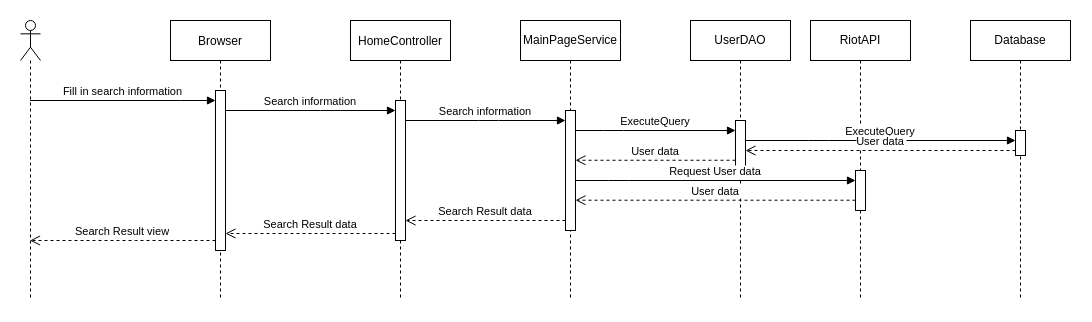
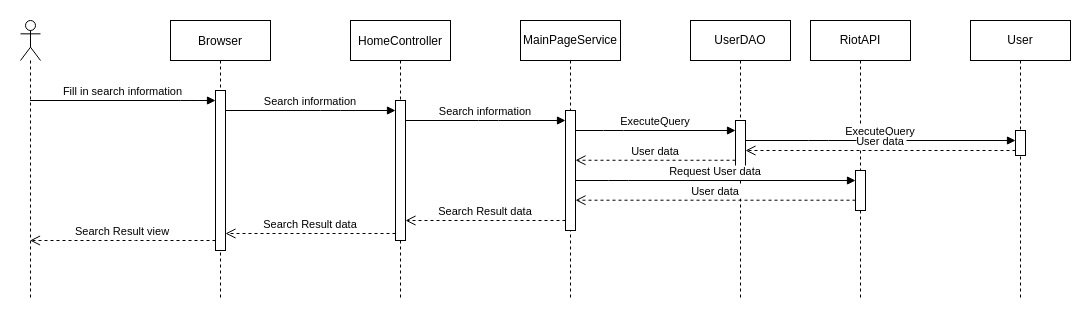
(1021, 41) -> (1021, 41)
